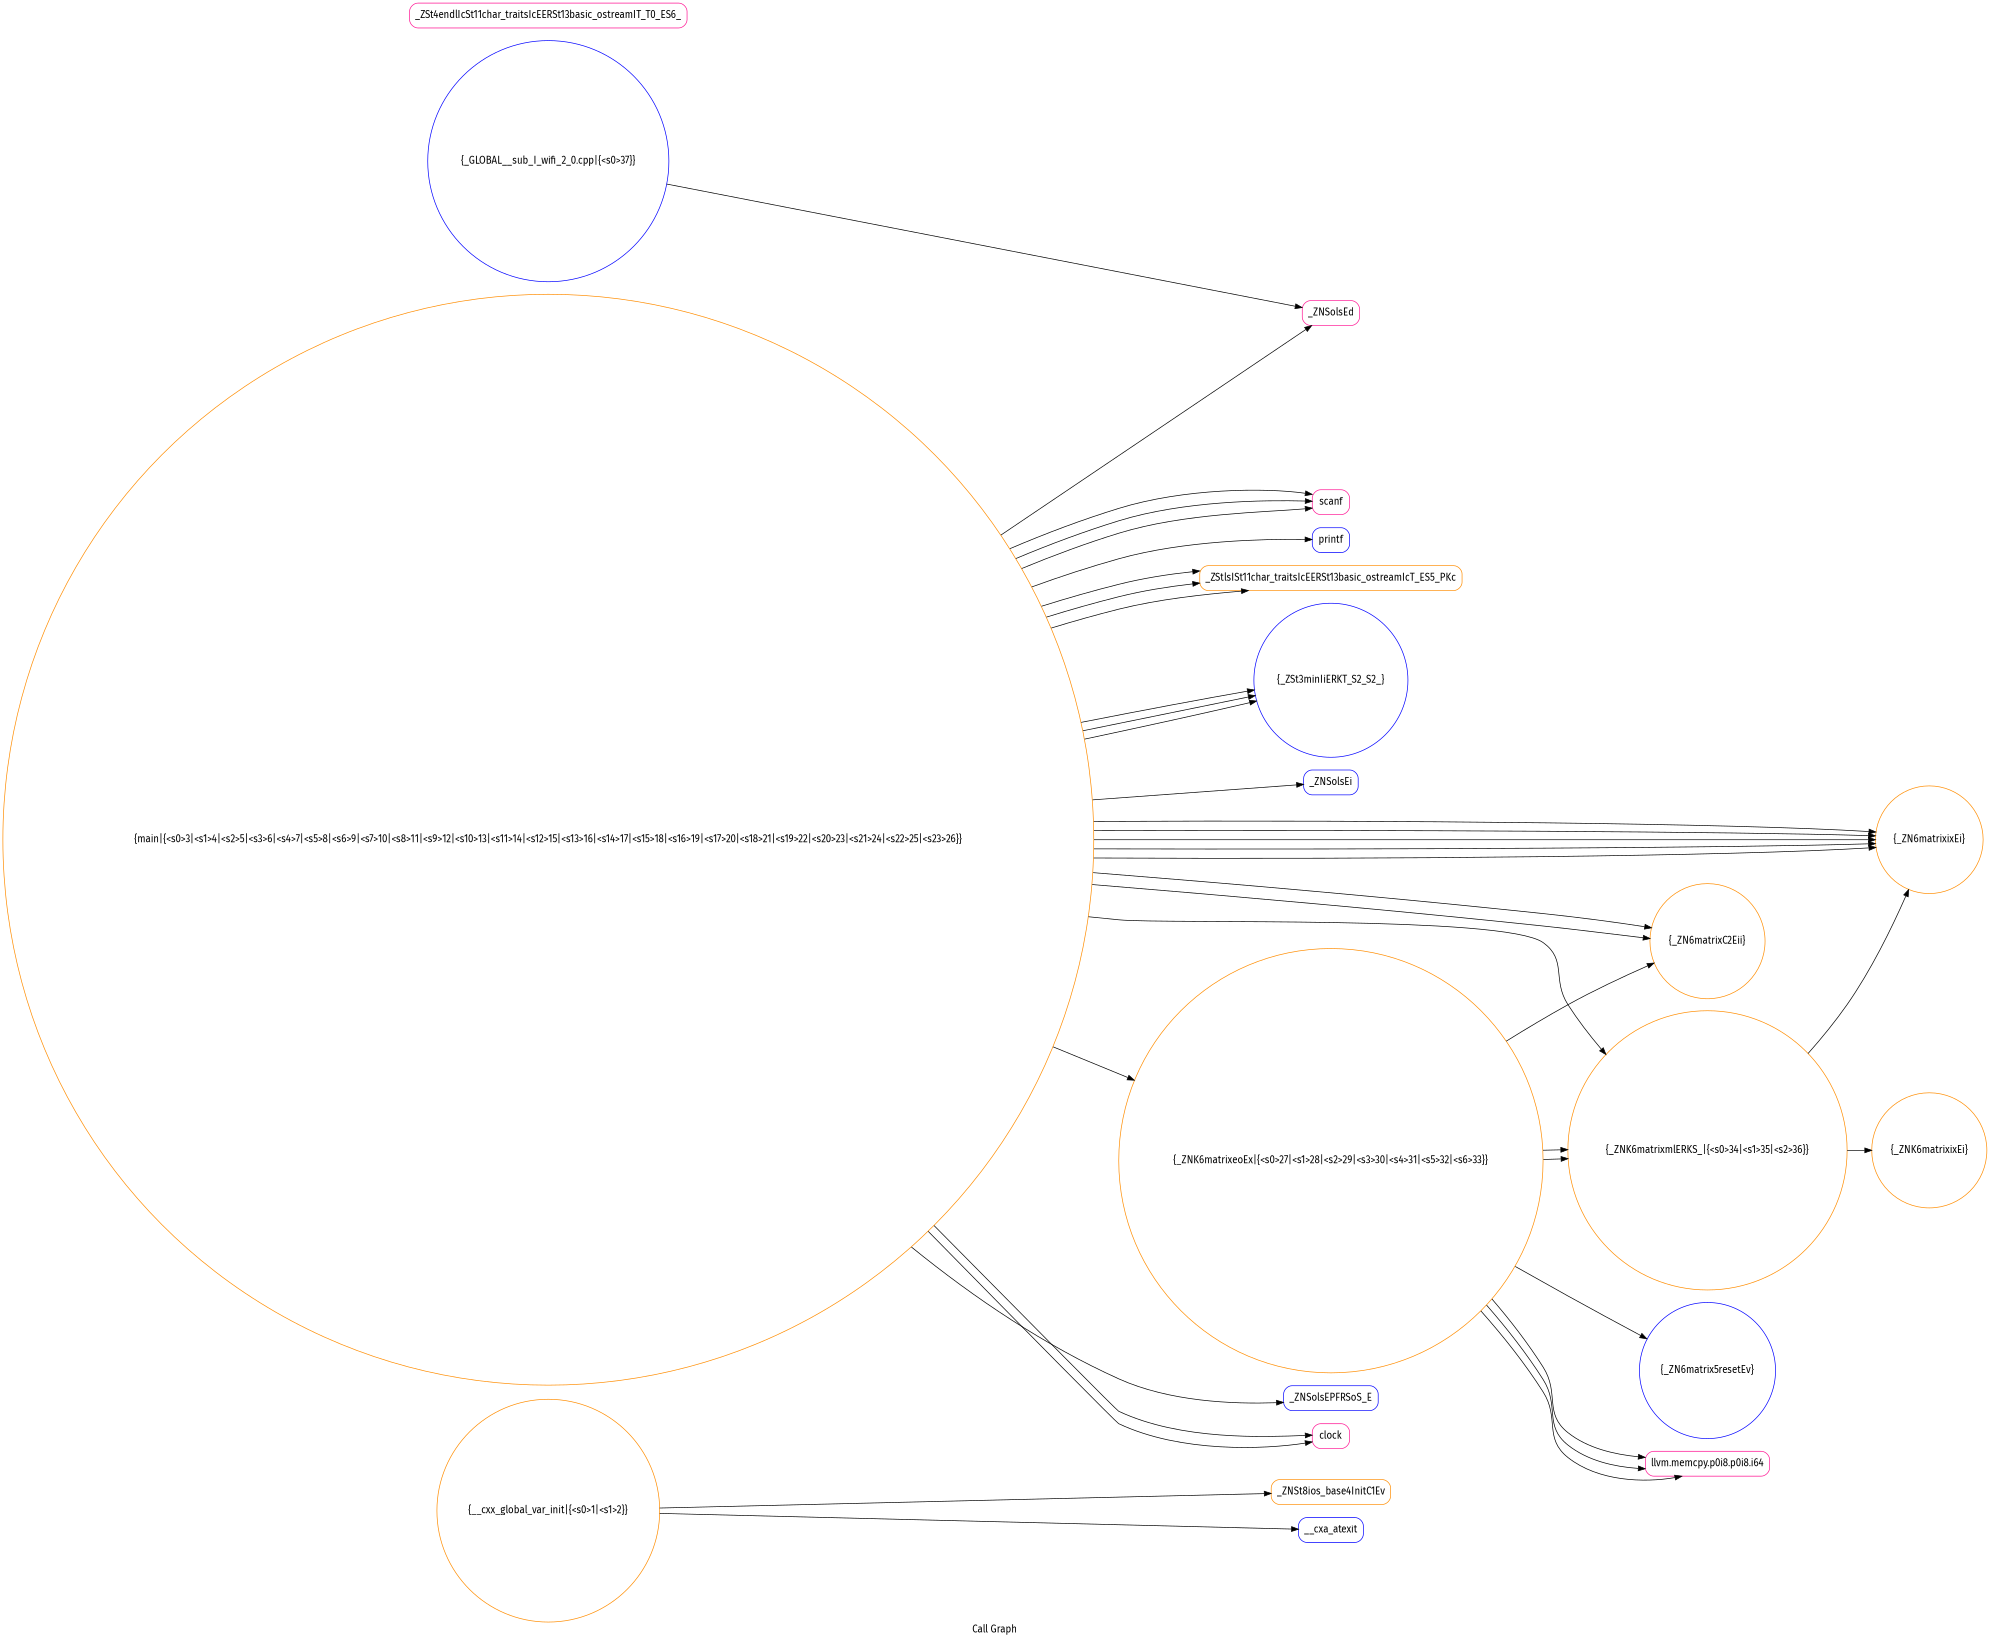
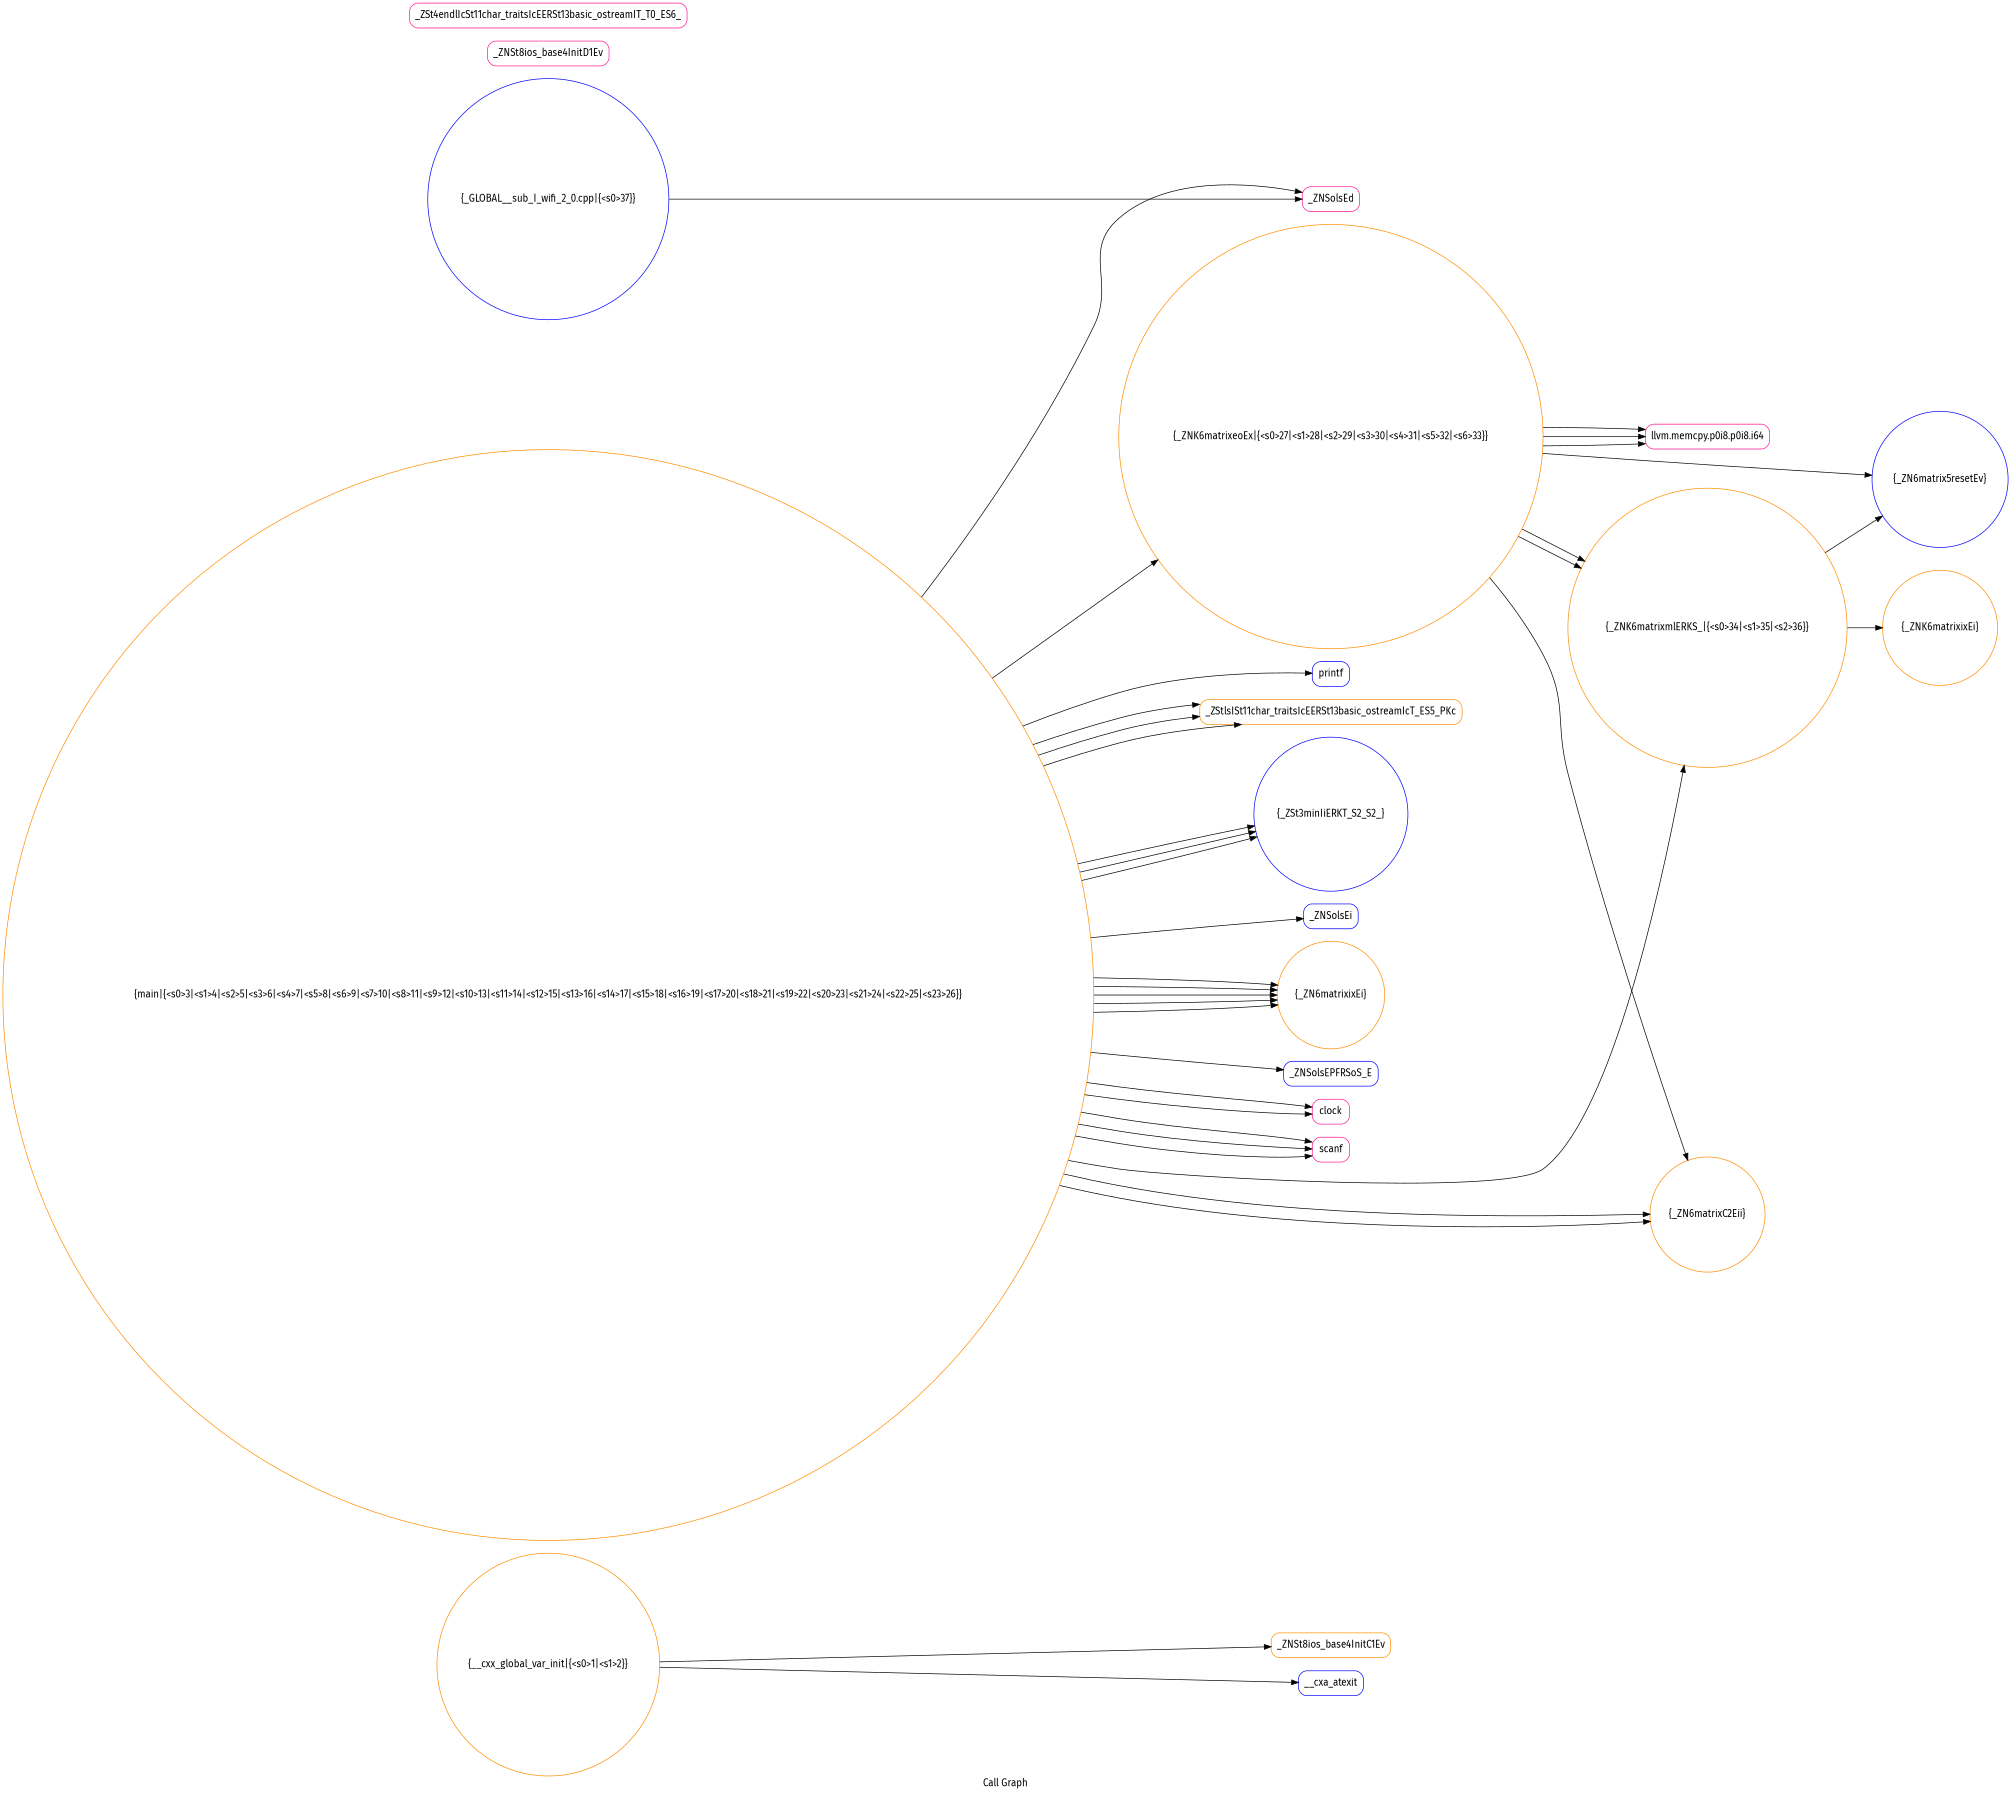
none -> (548, 53)
(1864, 979) -> (1851, 536)
